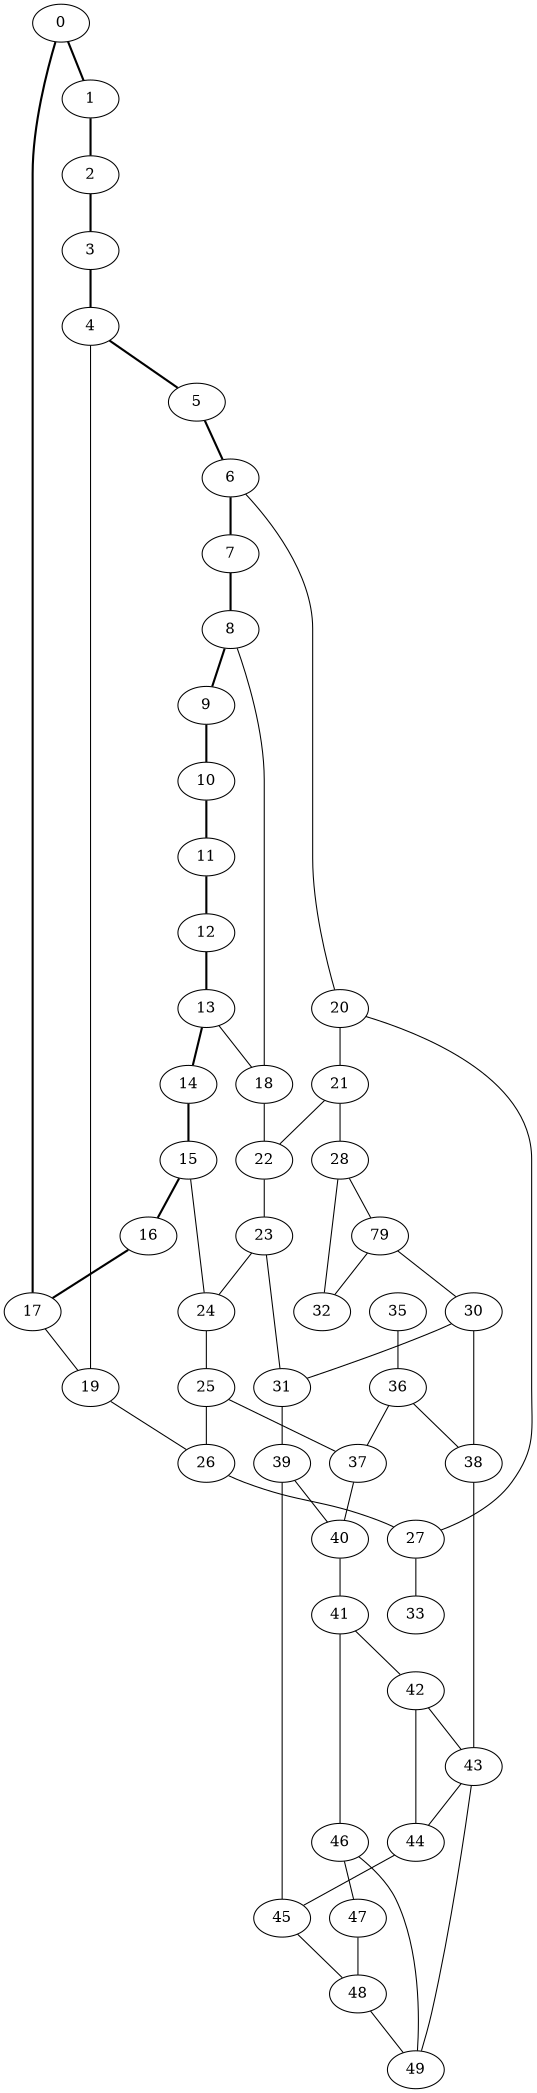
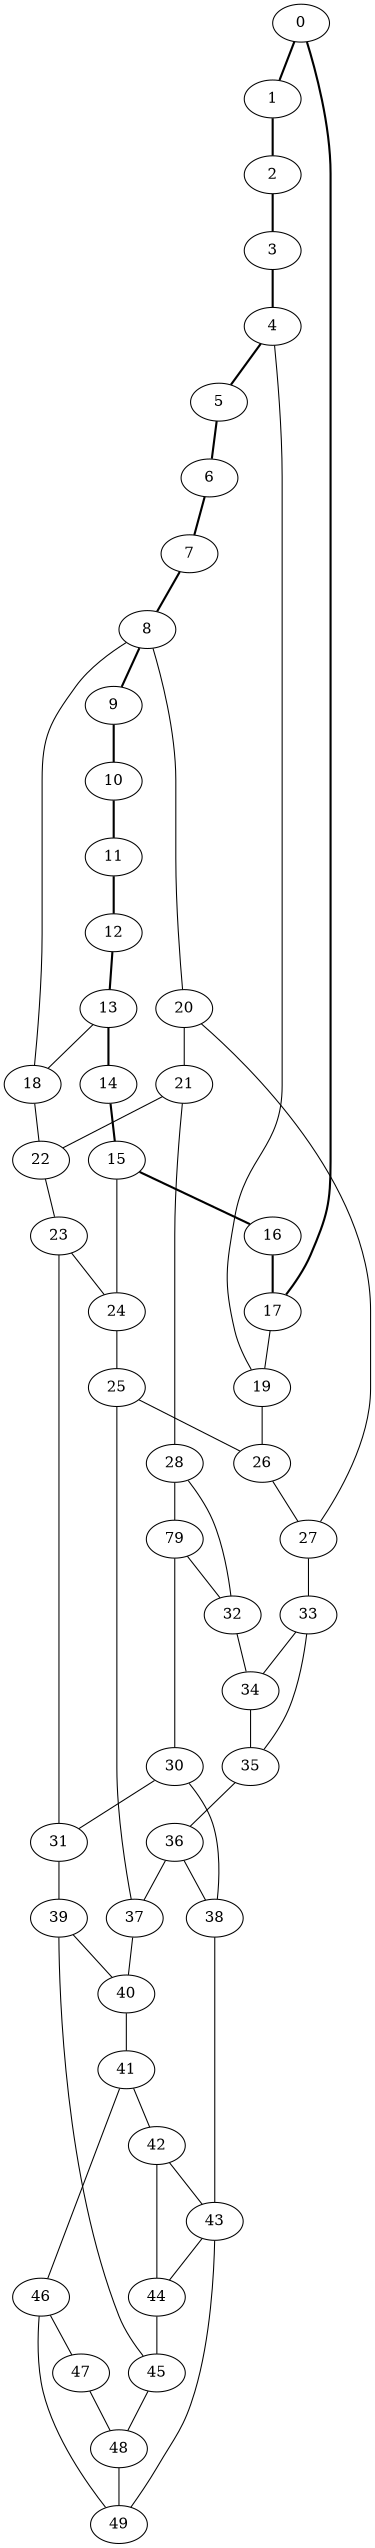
(313, 733) -> (176, 818)
none -> (251, 1691)
none -> (294, 1695)
